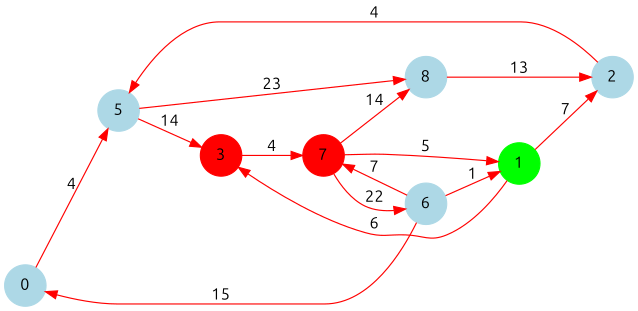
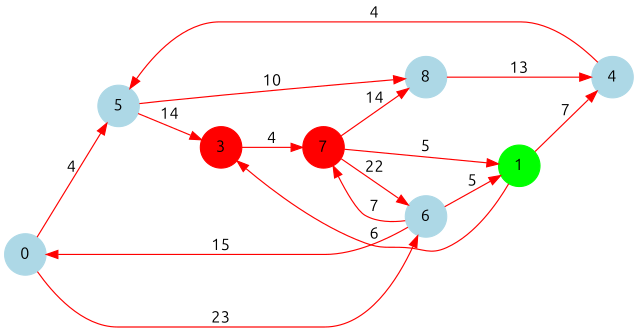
(613, 77) -> (613, 77)
(272, 85) -> (272, 81)
(473, 174) -> (473, 181)
none -> (234, 327)
